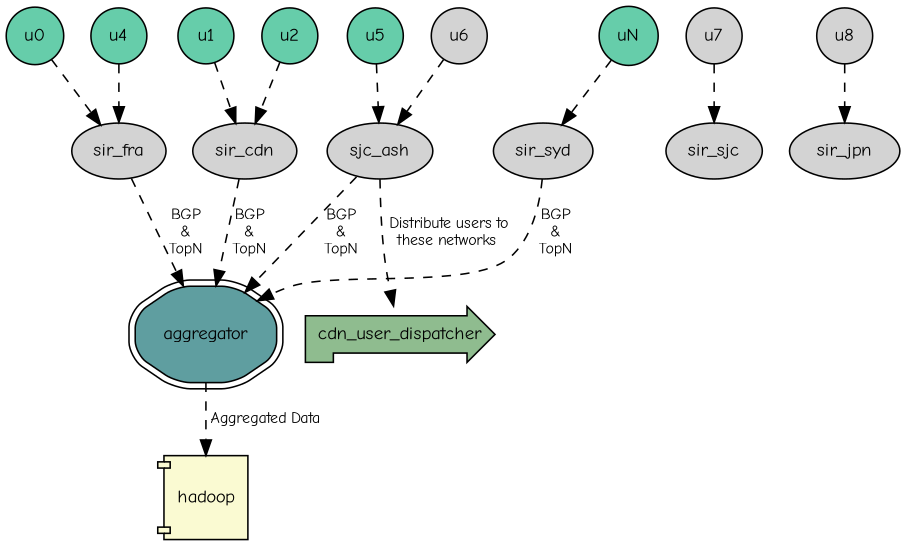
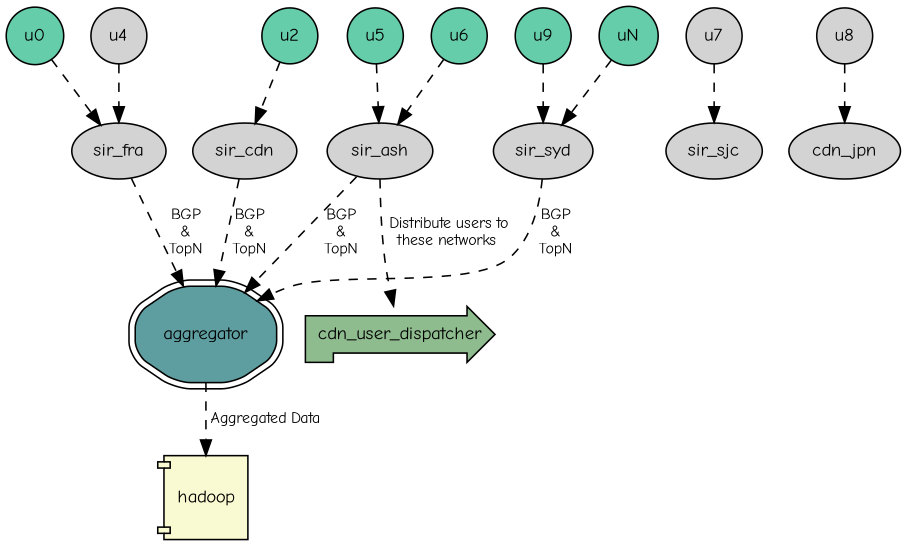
(119, 36) -> (119, 36)
(206, 36) -> none
(459, 36) -> (459, 36)
none -> (543, 36)
(380, 151) -> (380, 151)
(845, 151) -> (845, 151)
